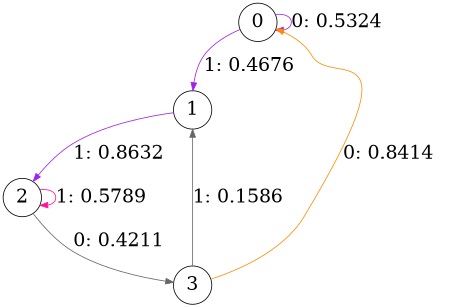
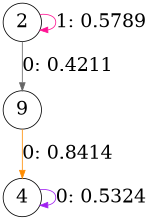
(258, 22) -> (22, 198)
(193, 110) -> none
(193, 285) -> (22, 110)
